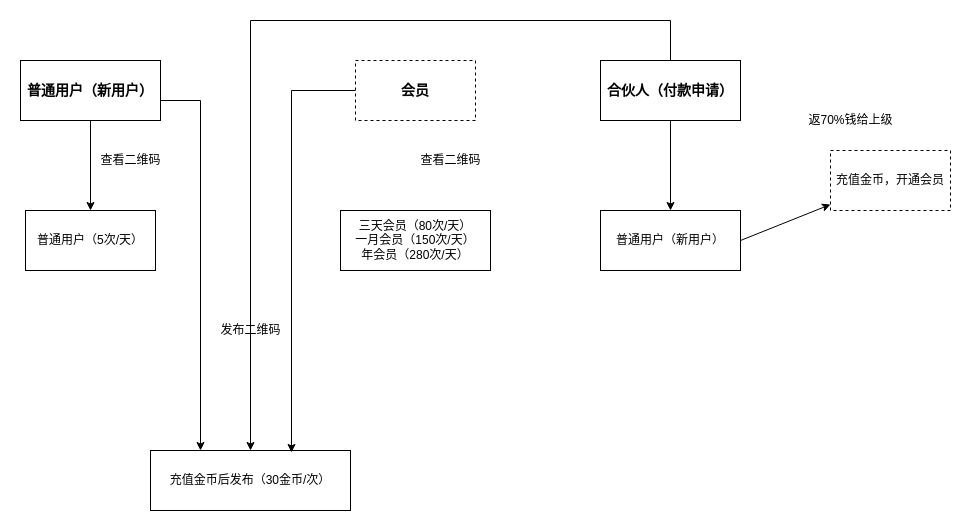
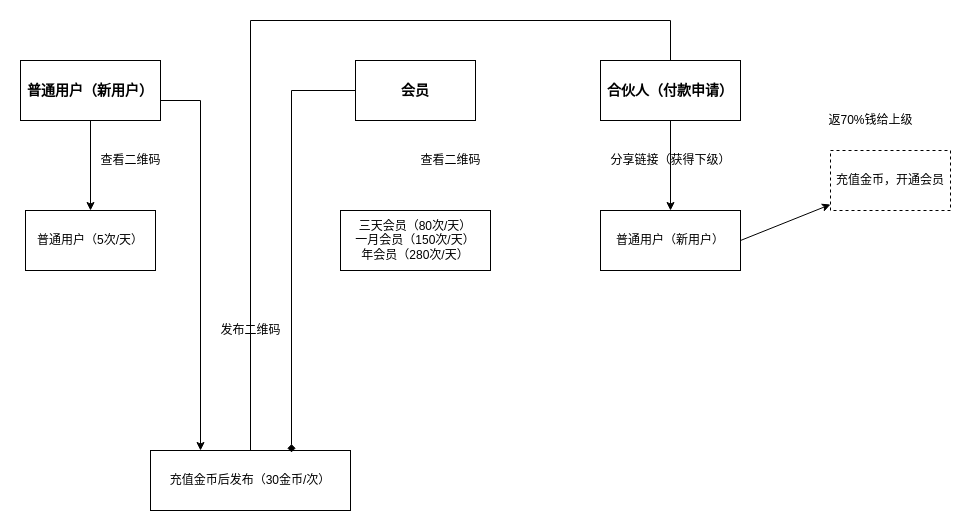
(416, 91) -> (416, 91)
(851, 121) -> (871, 121)
none -> (671, 161)
(251, 442) -> (251, 445)
(292, 444) -> (292, 443)
